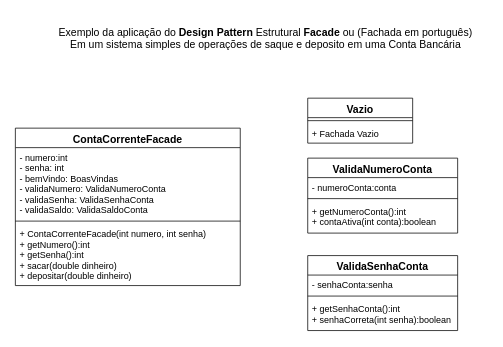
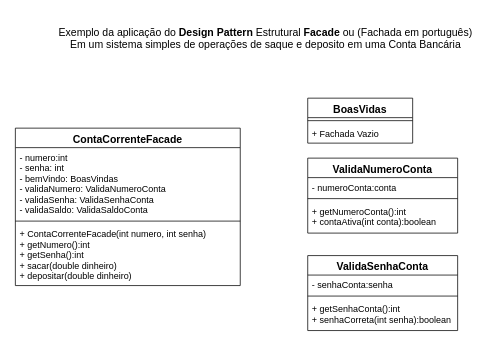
(360, 109) -> (360, 109)
